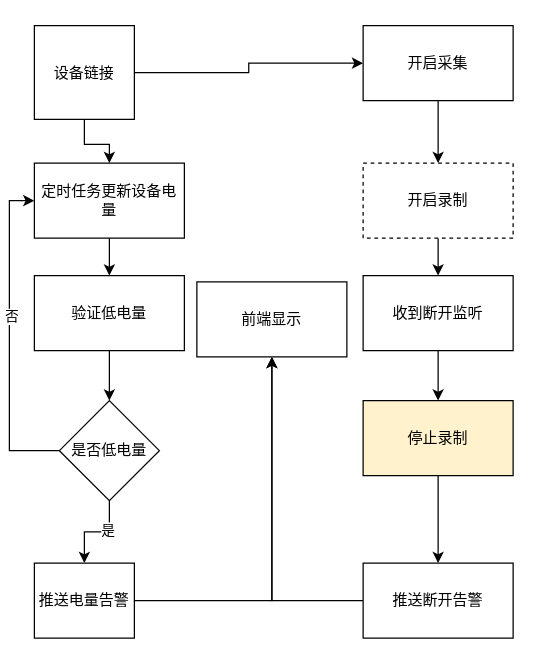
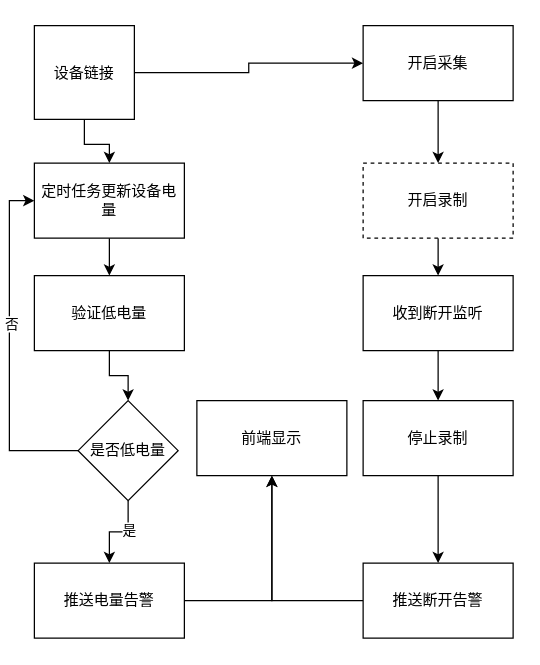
(272, 319) -> (272, 438)
(438, 438) -> (438, 438)
(109, 451) -> (128, 451)
(84, 601) -> (109, 601)
